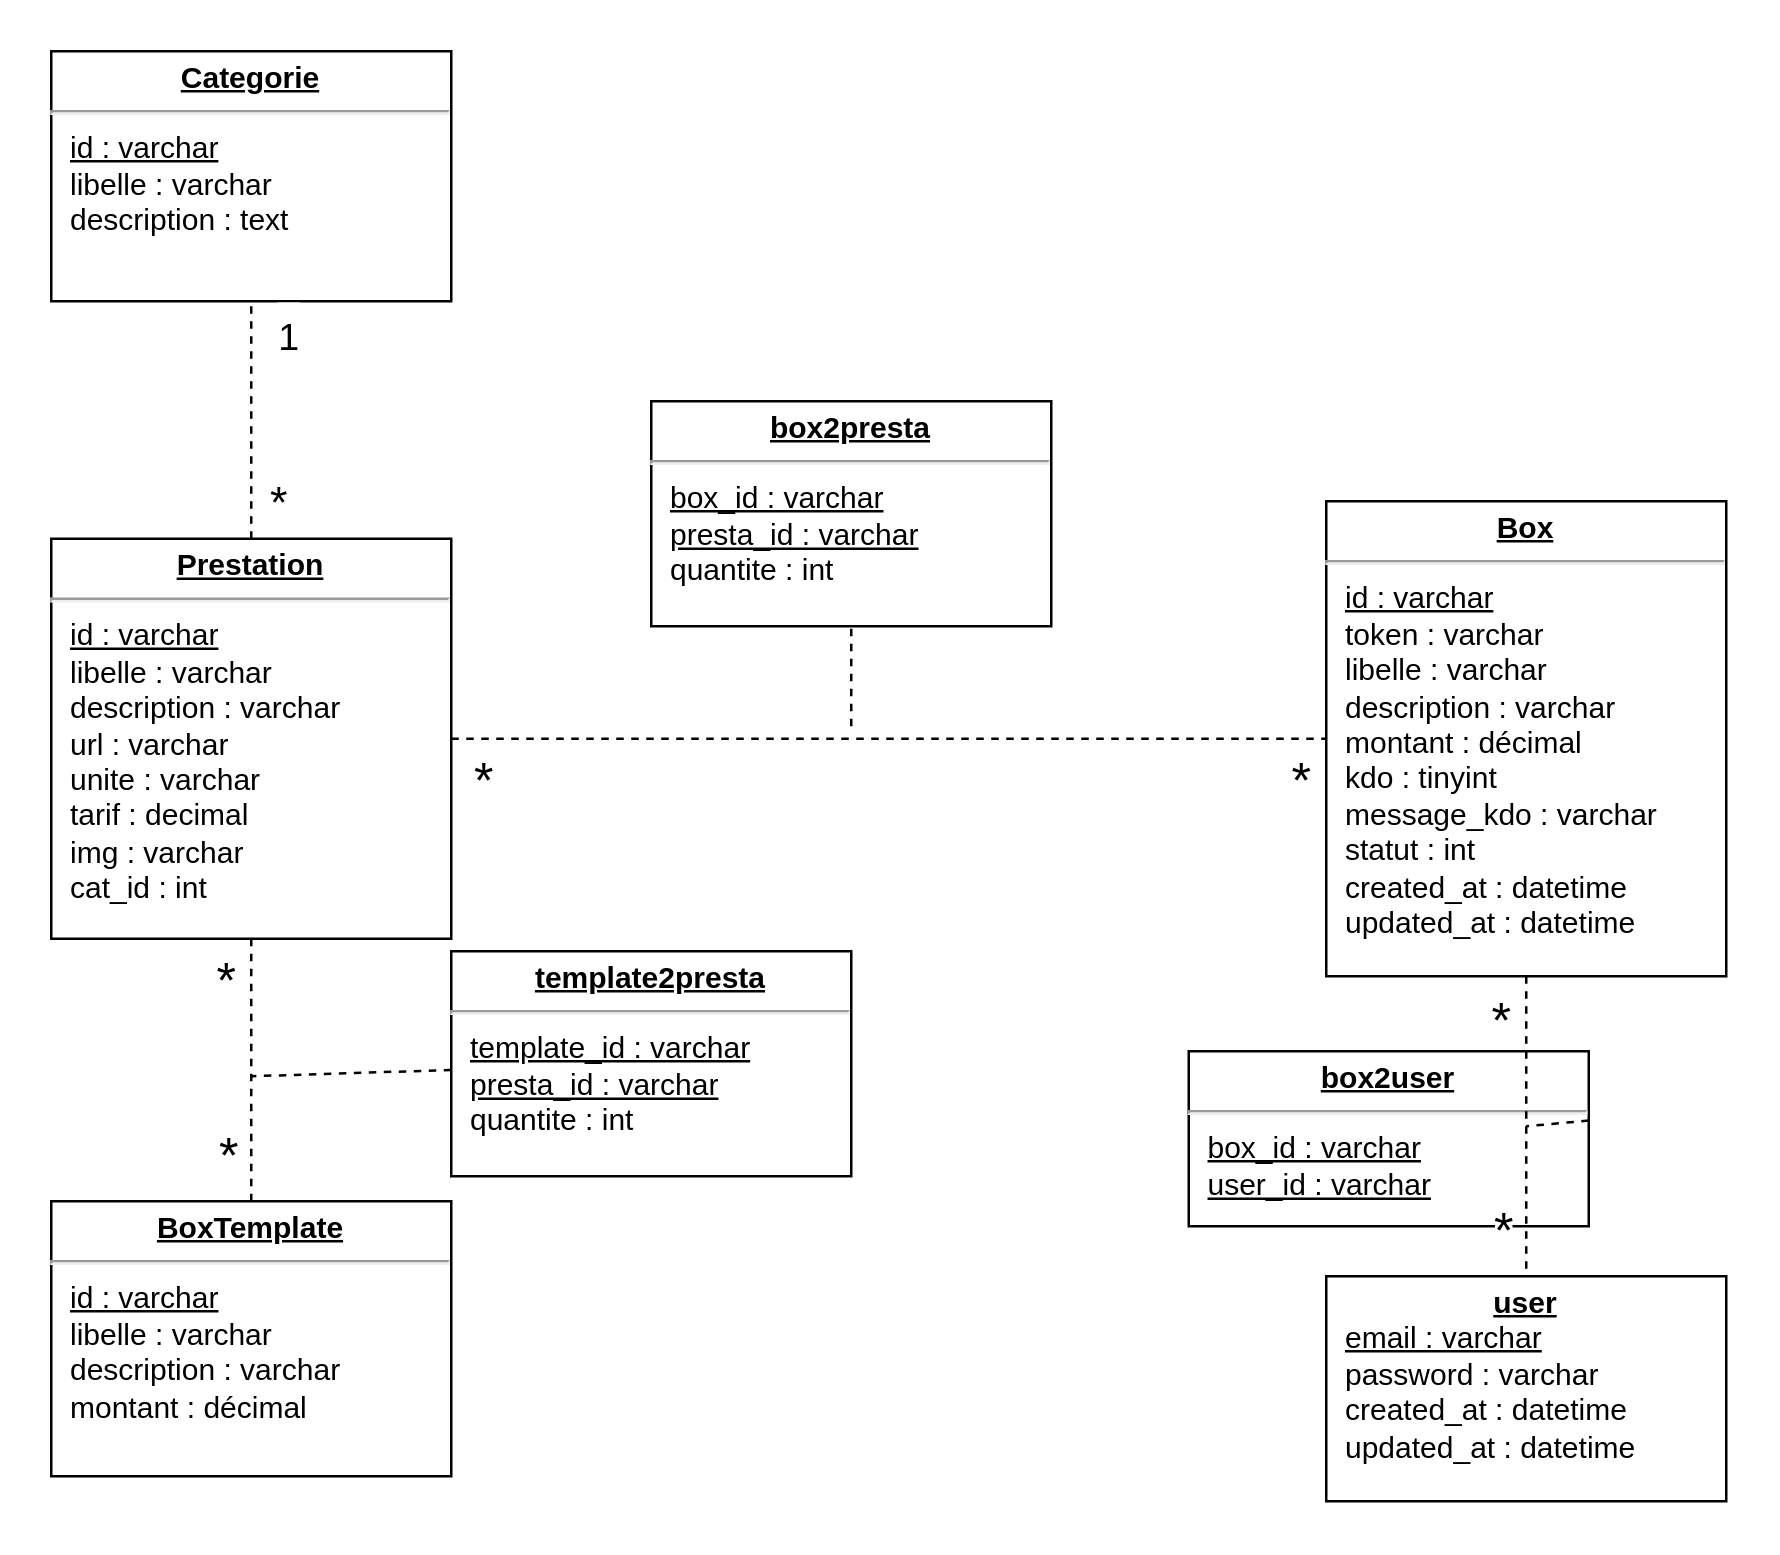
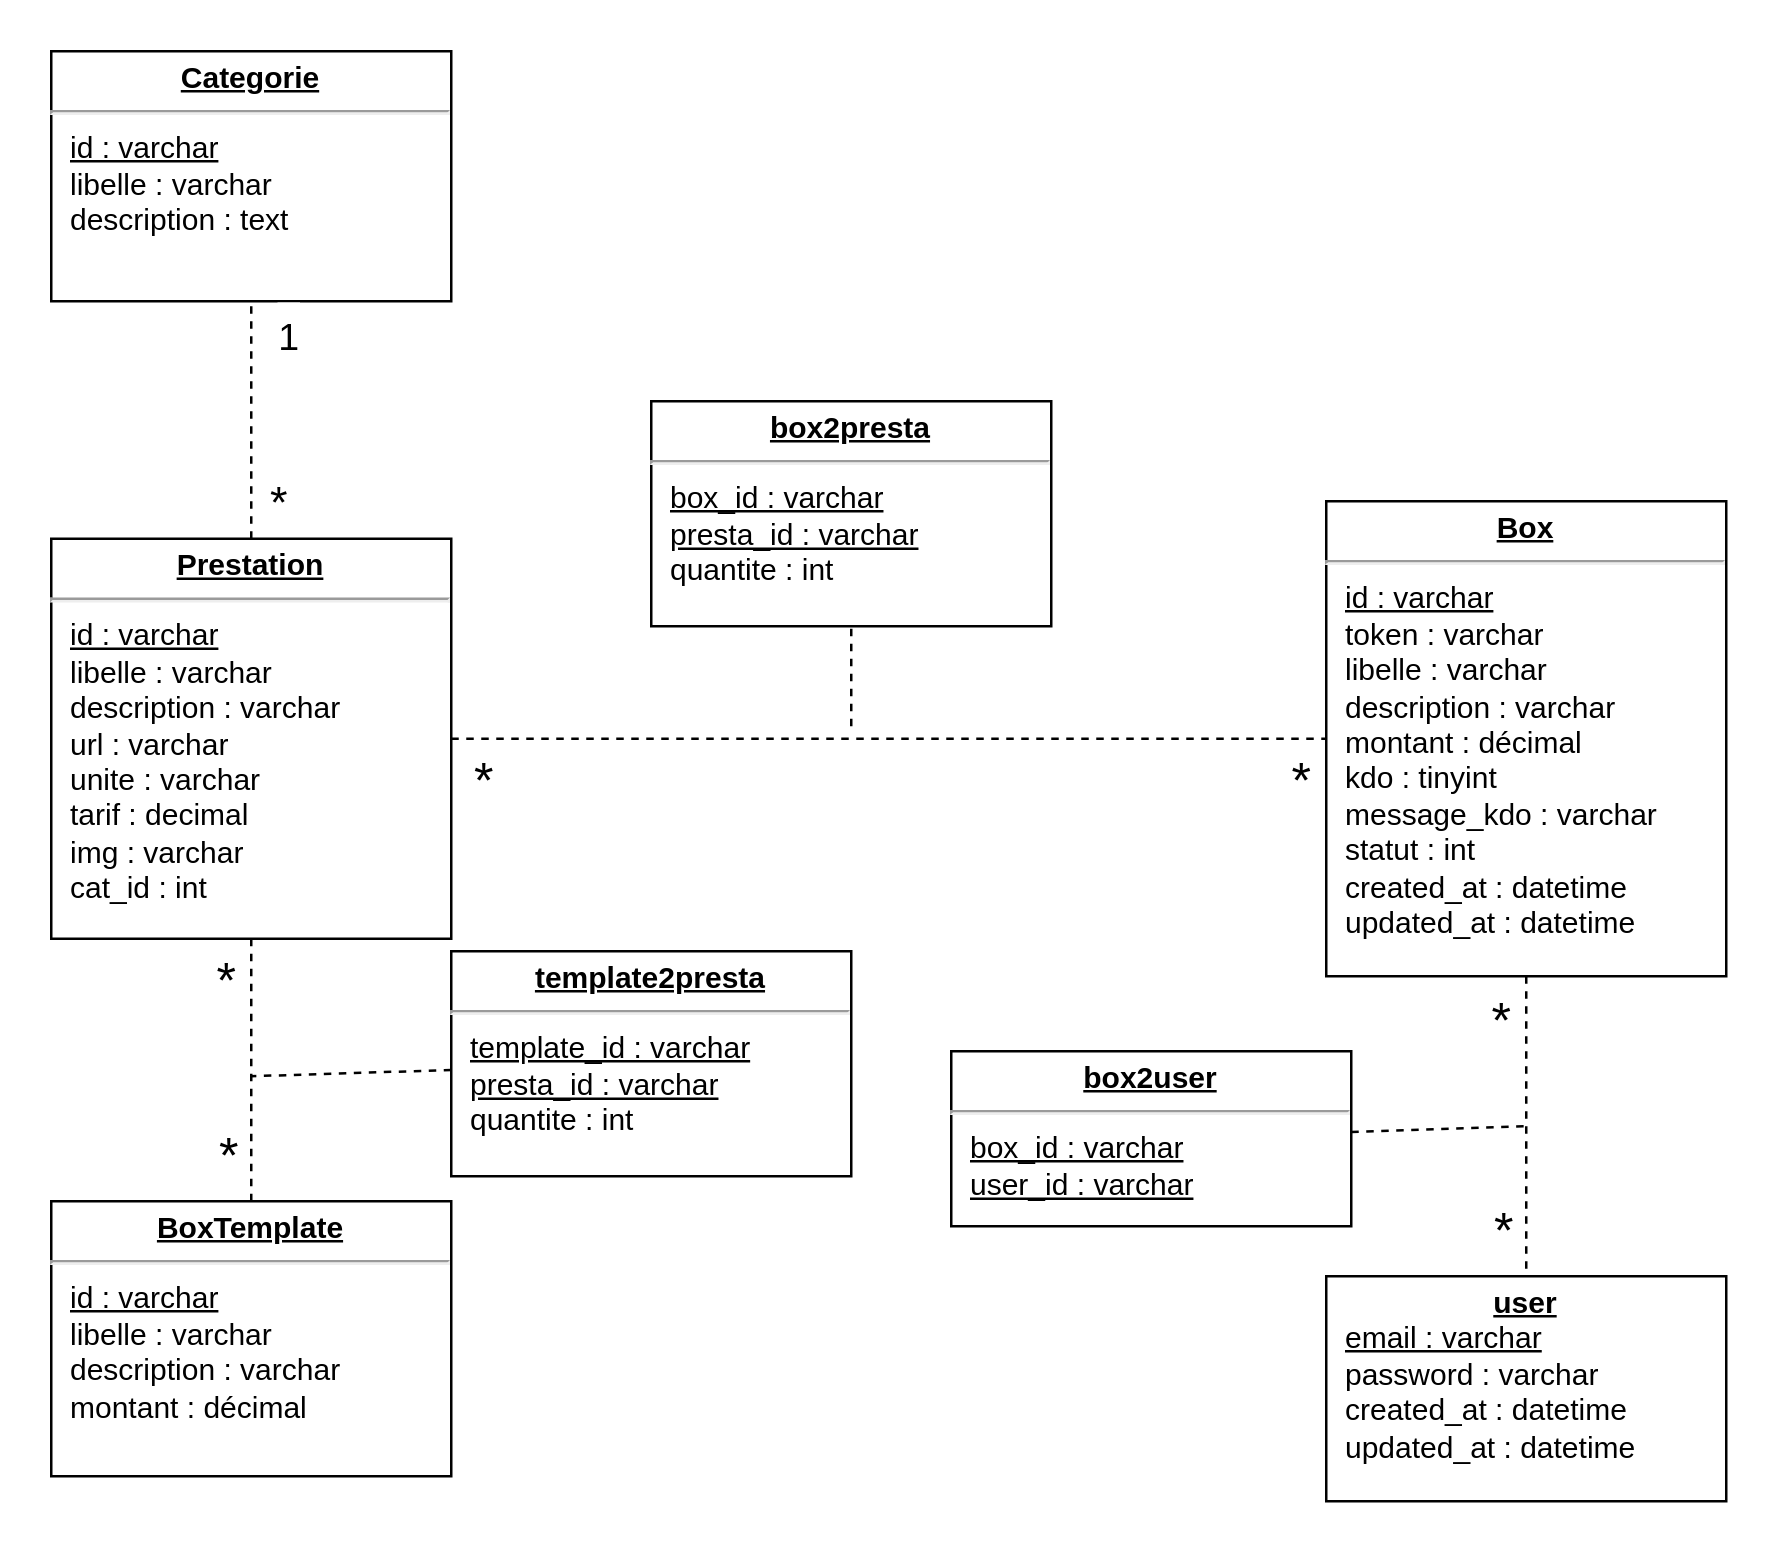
(1389, 1139) -> (1151, 1139)
